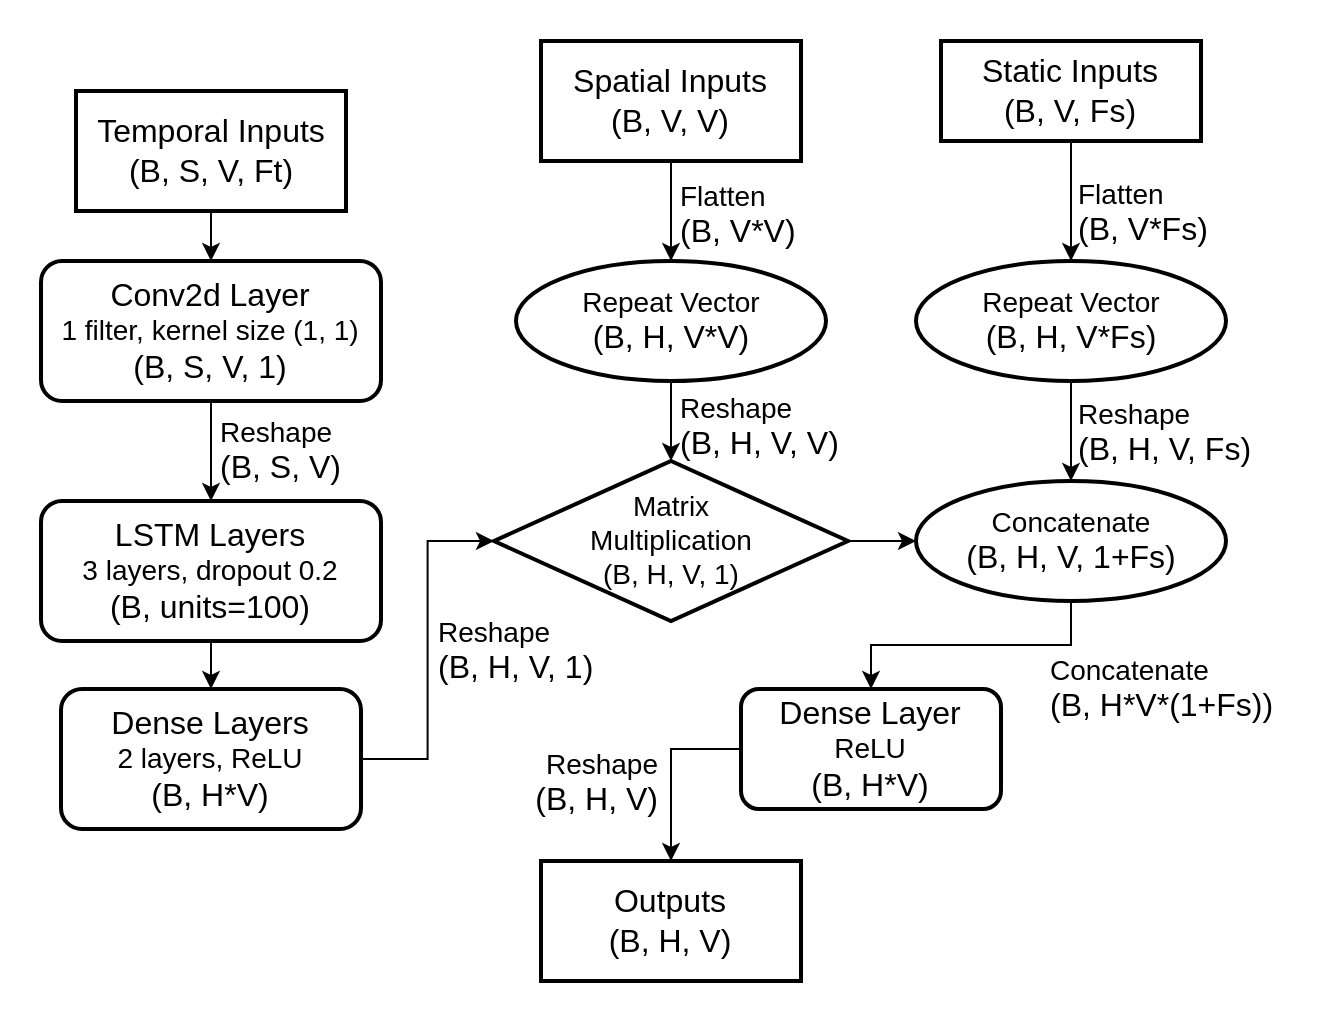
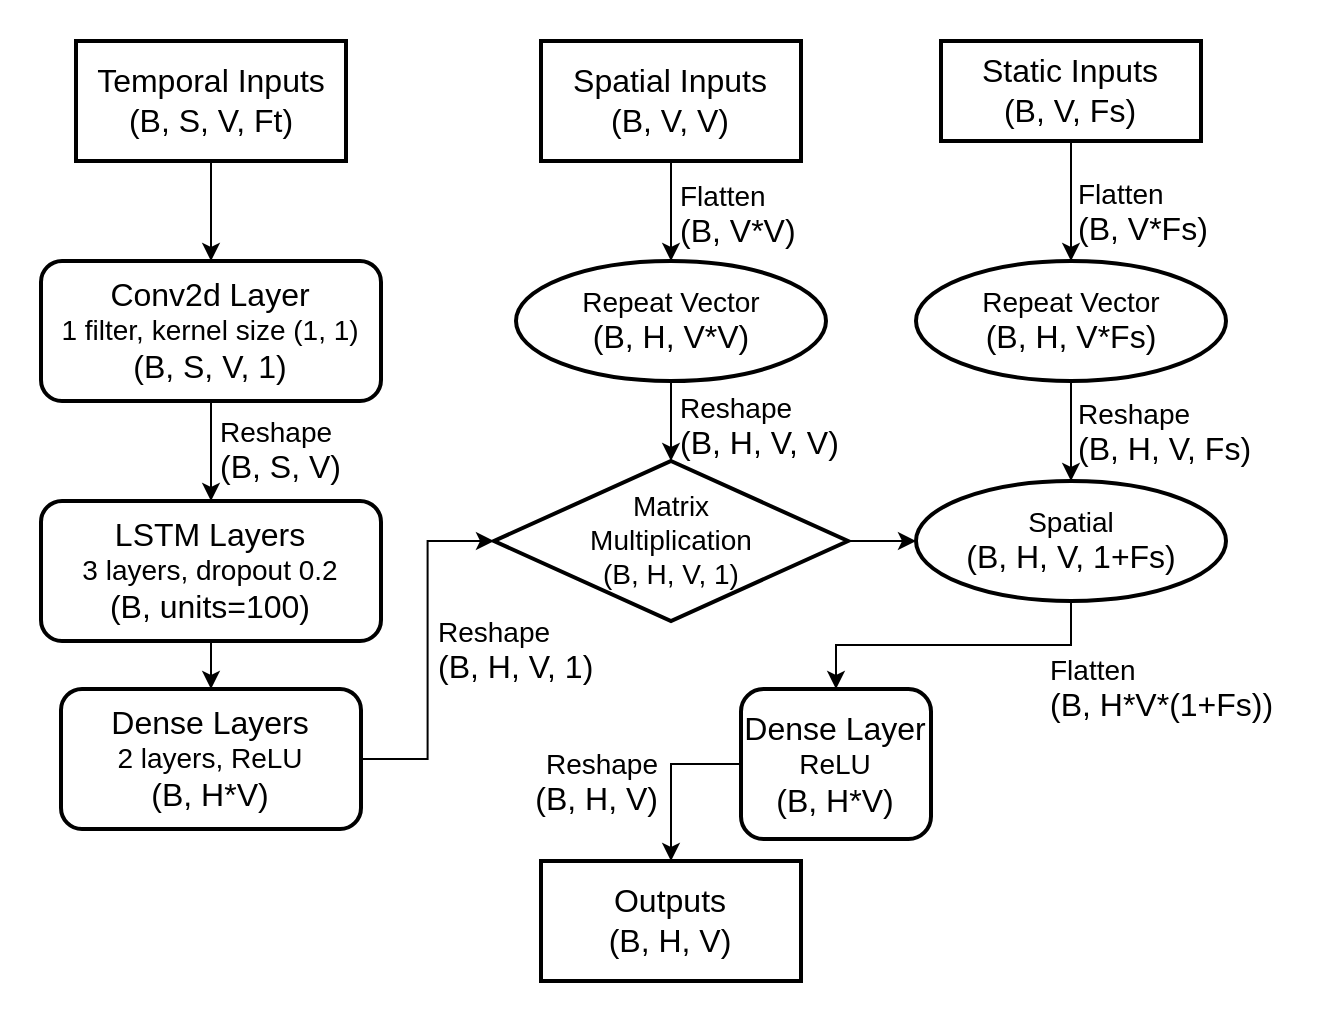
(211, 151) -> (211, 101)
(1072, 541) -> (1072, 541)
(1146, 689) -> (1146, 689)
(871, 749) -> (836, 764)
